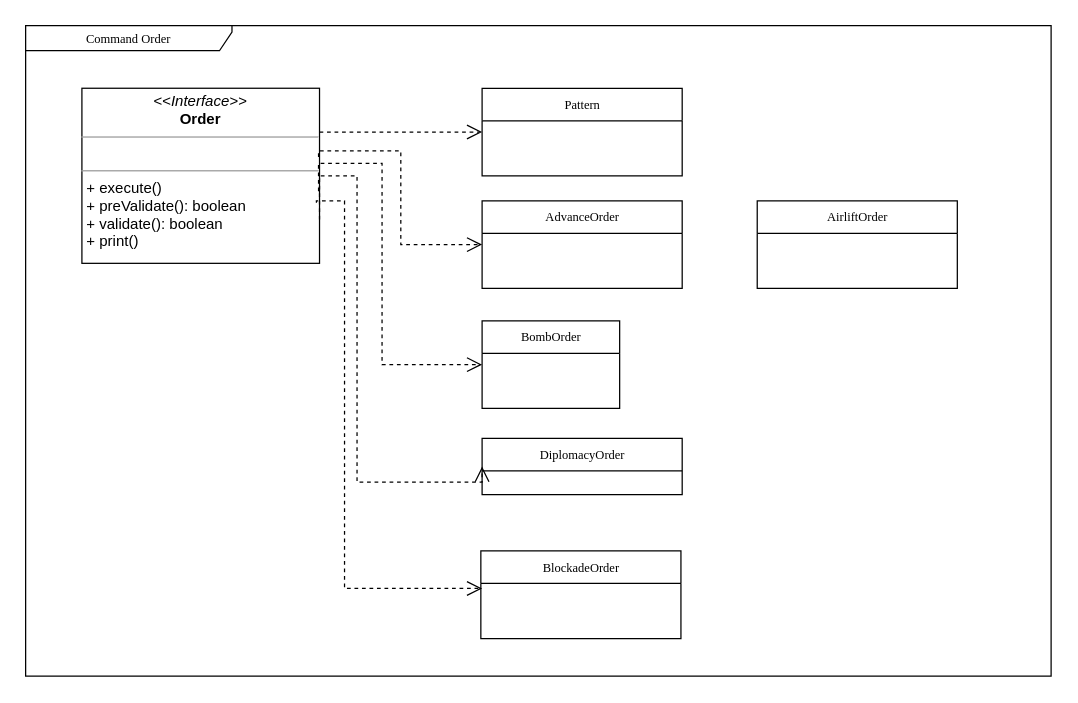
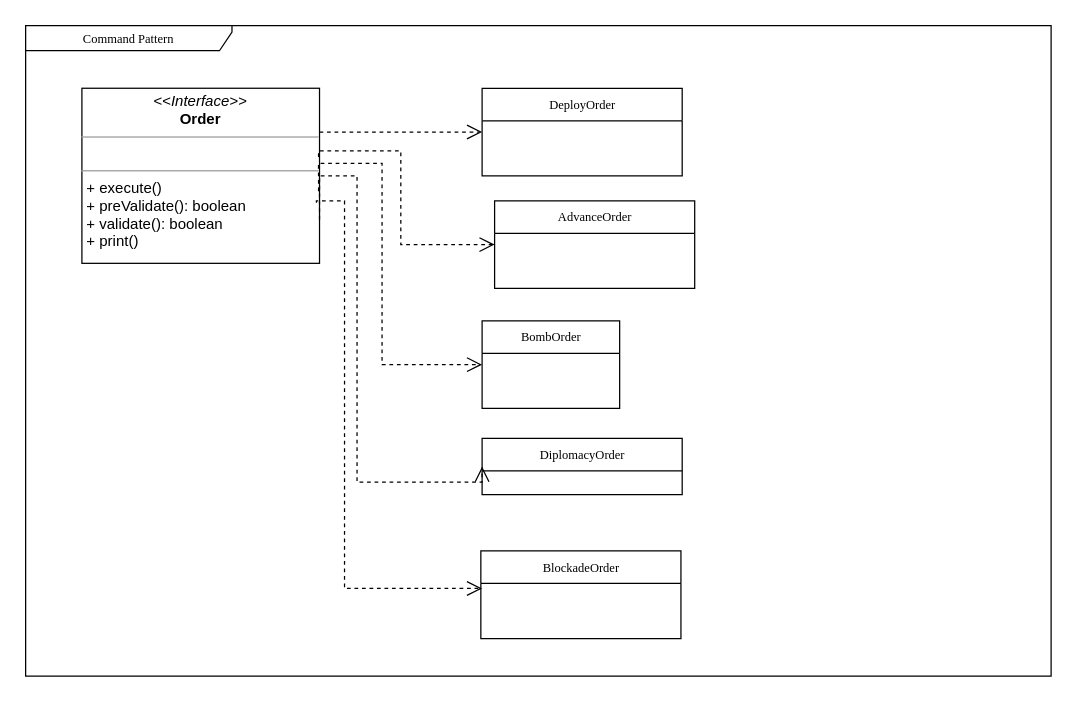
(129, 38) -> (129, 38)
(583, 104) -> (583, 104)
(582, 244) -> (594, 244)
(857, 244) -> none
